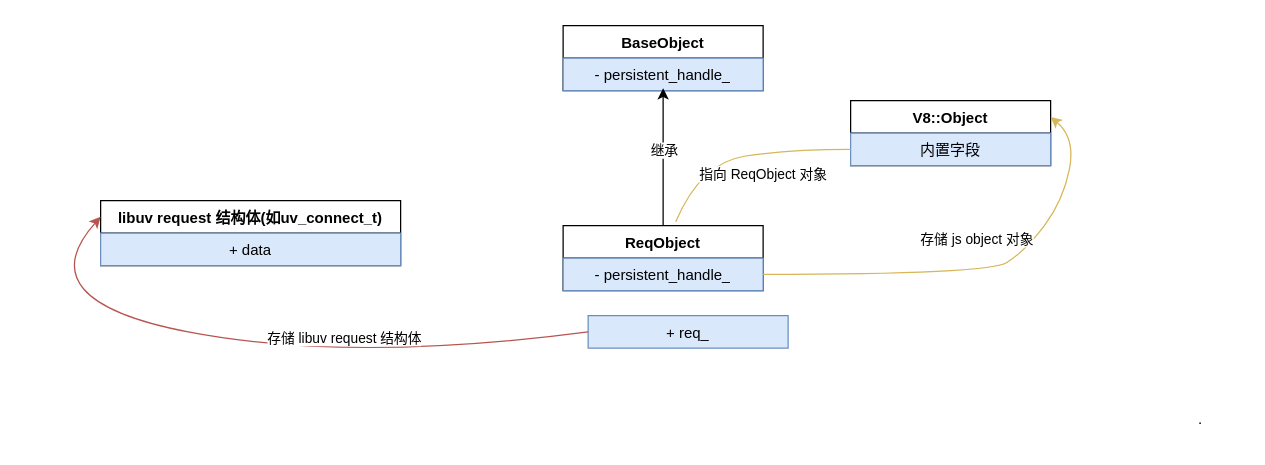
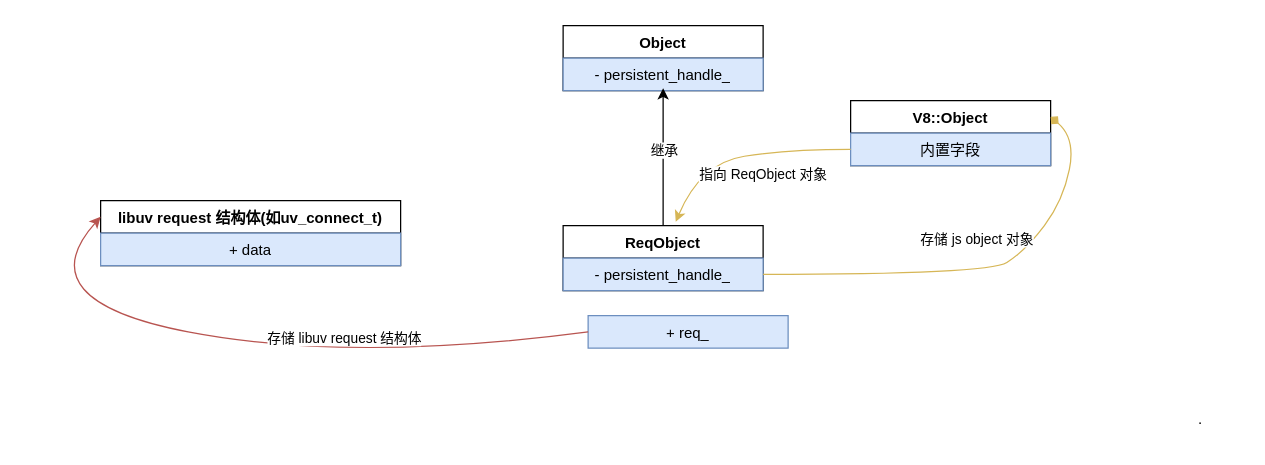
(663, 43) -> (663, 43)
(1058, 123) -> (1058, 123)
(686, 200) -> (688, 197)
